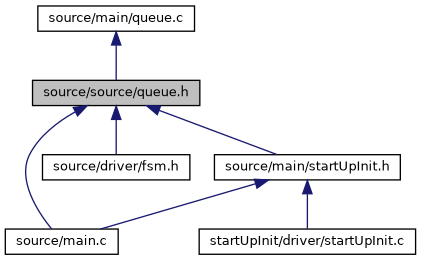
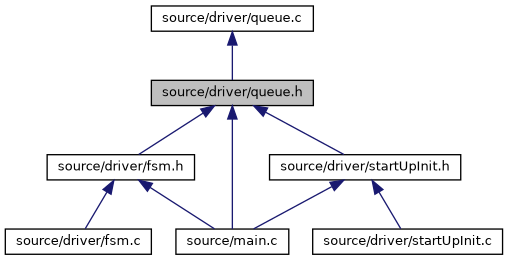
(116, 19) -> (232, 19)
(116, 93) -> (232, 93)
(307, 167) -> (365, 167)
none -> (182, 208)
none -> (78, 242)
(307, 242) -> (408, 242)
